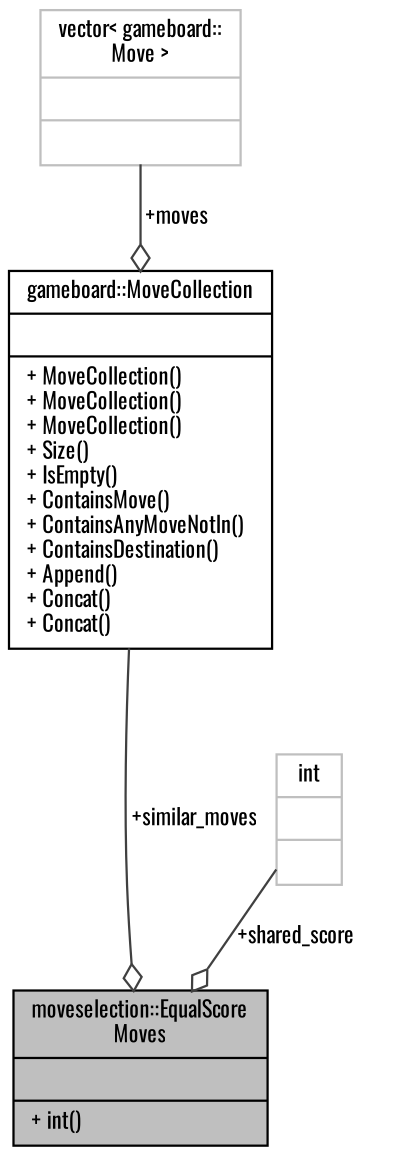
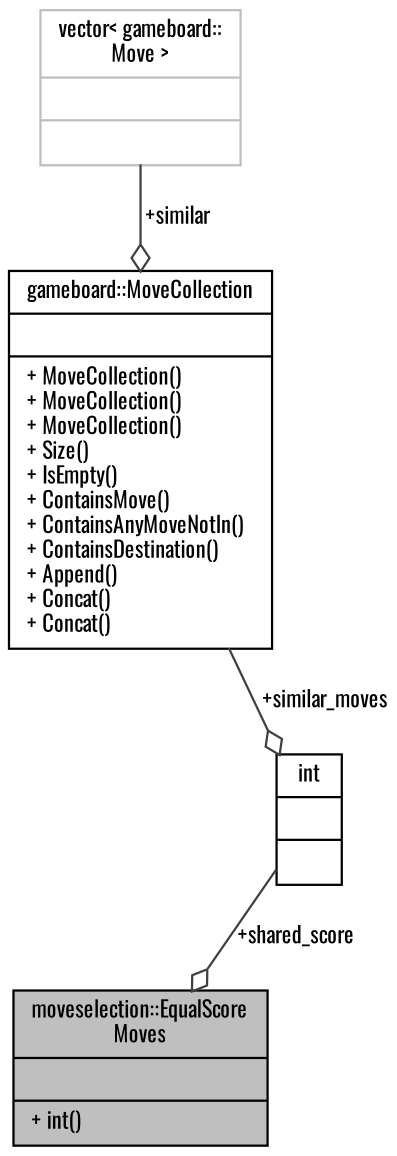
(175, 218) -> (175, 218)
(126, 806) -> (248, 689)
(309, 820) -> (309, 820)
